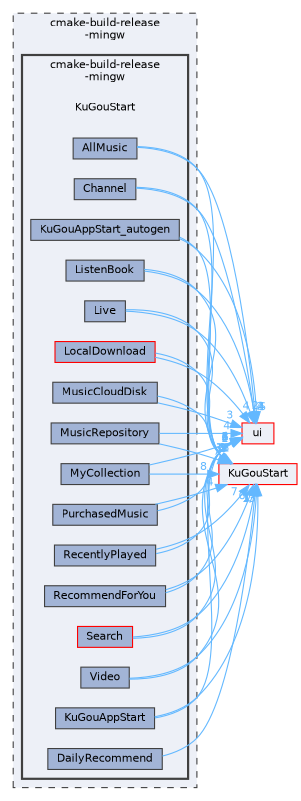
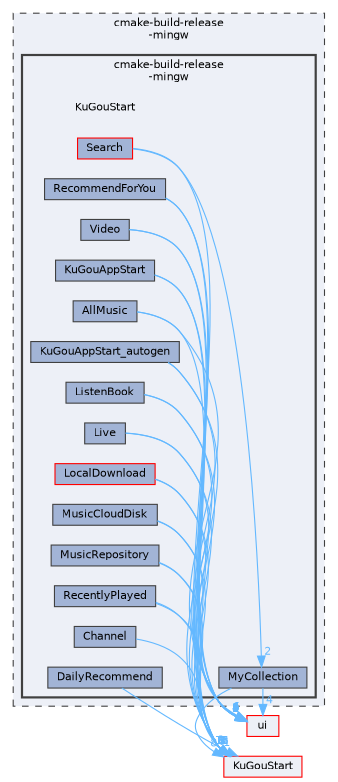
(227, 275) -> none
(105, 515) -> none
(215, 561) -> (241, 381)
